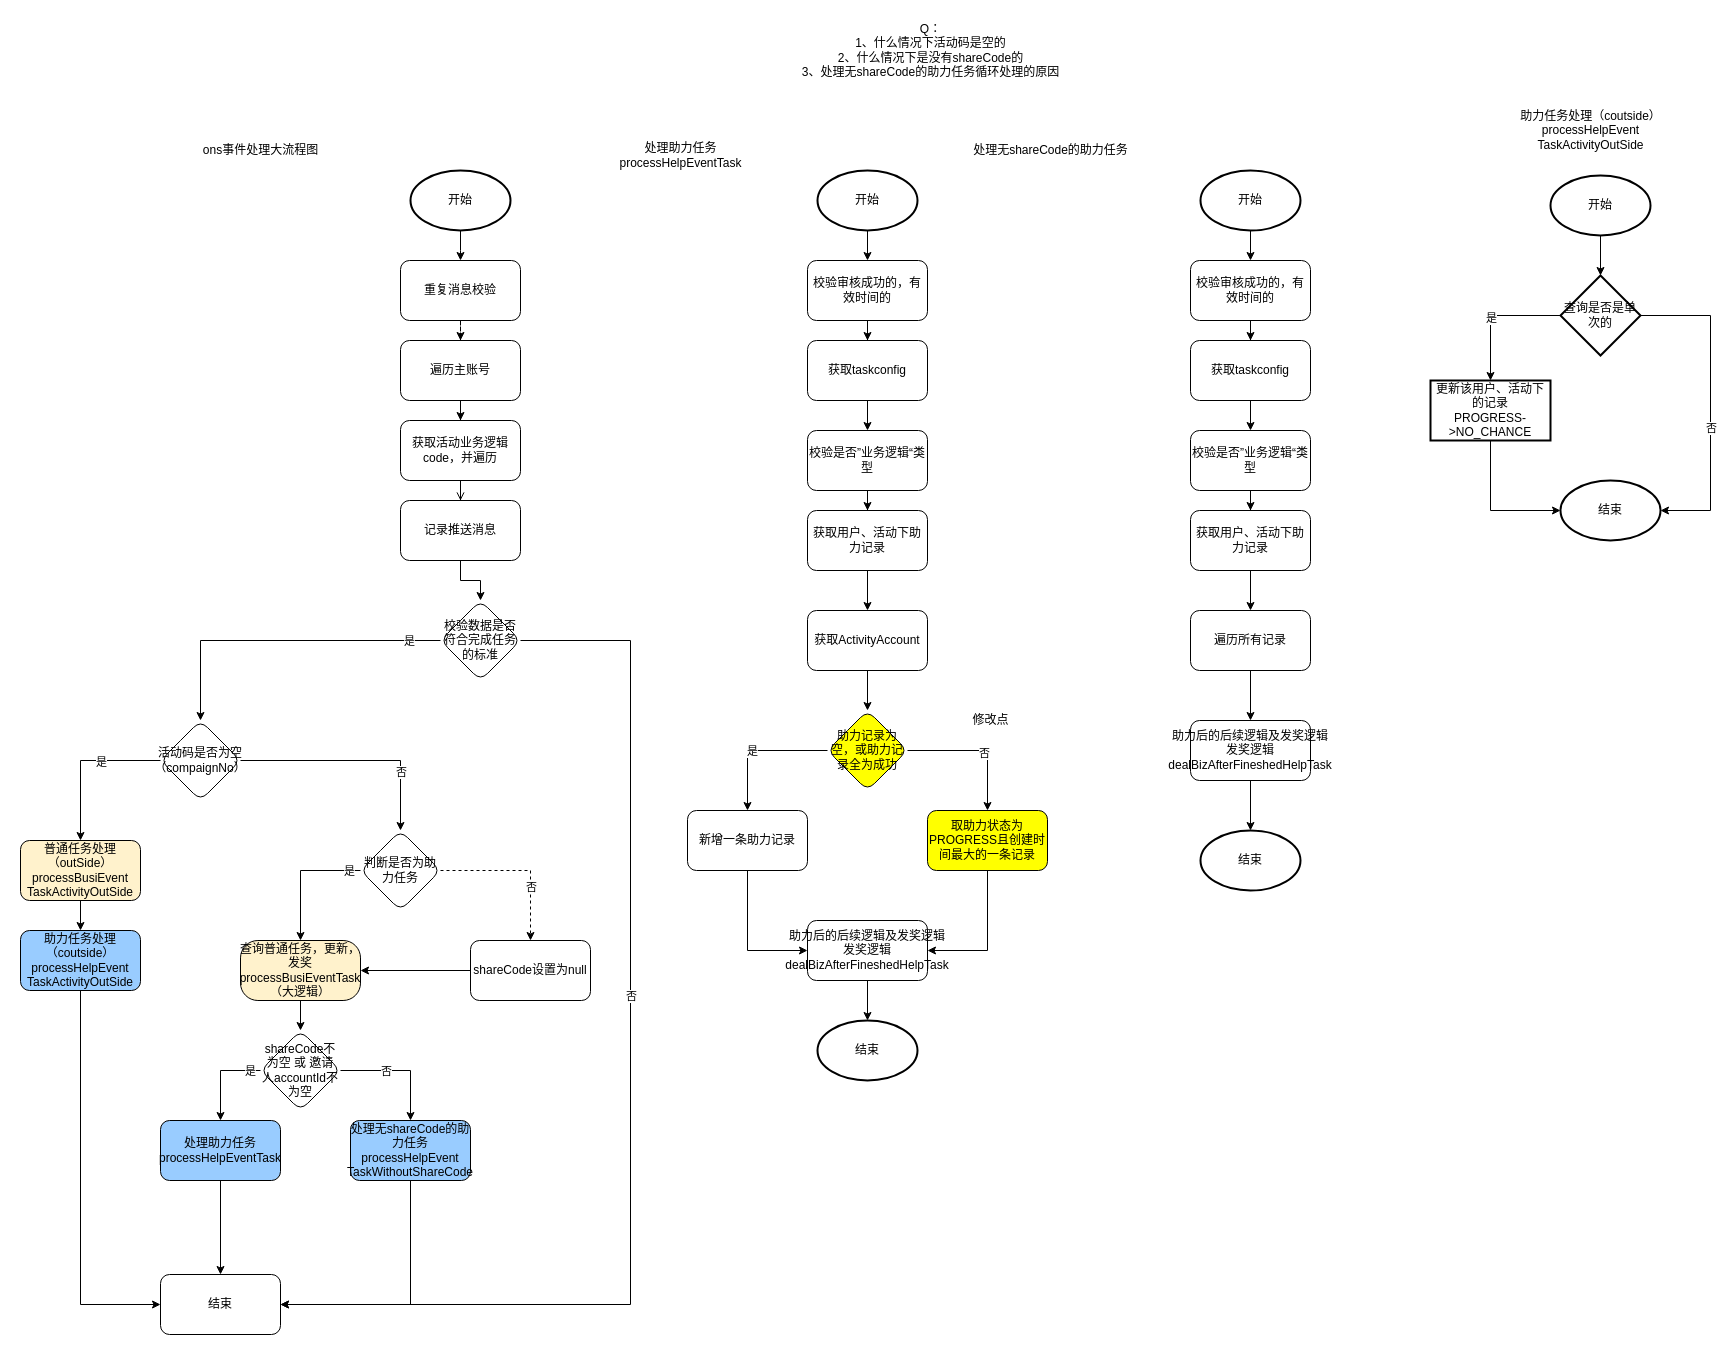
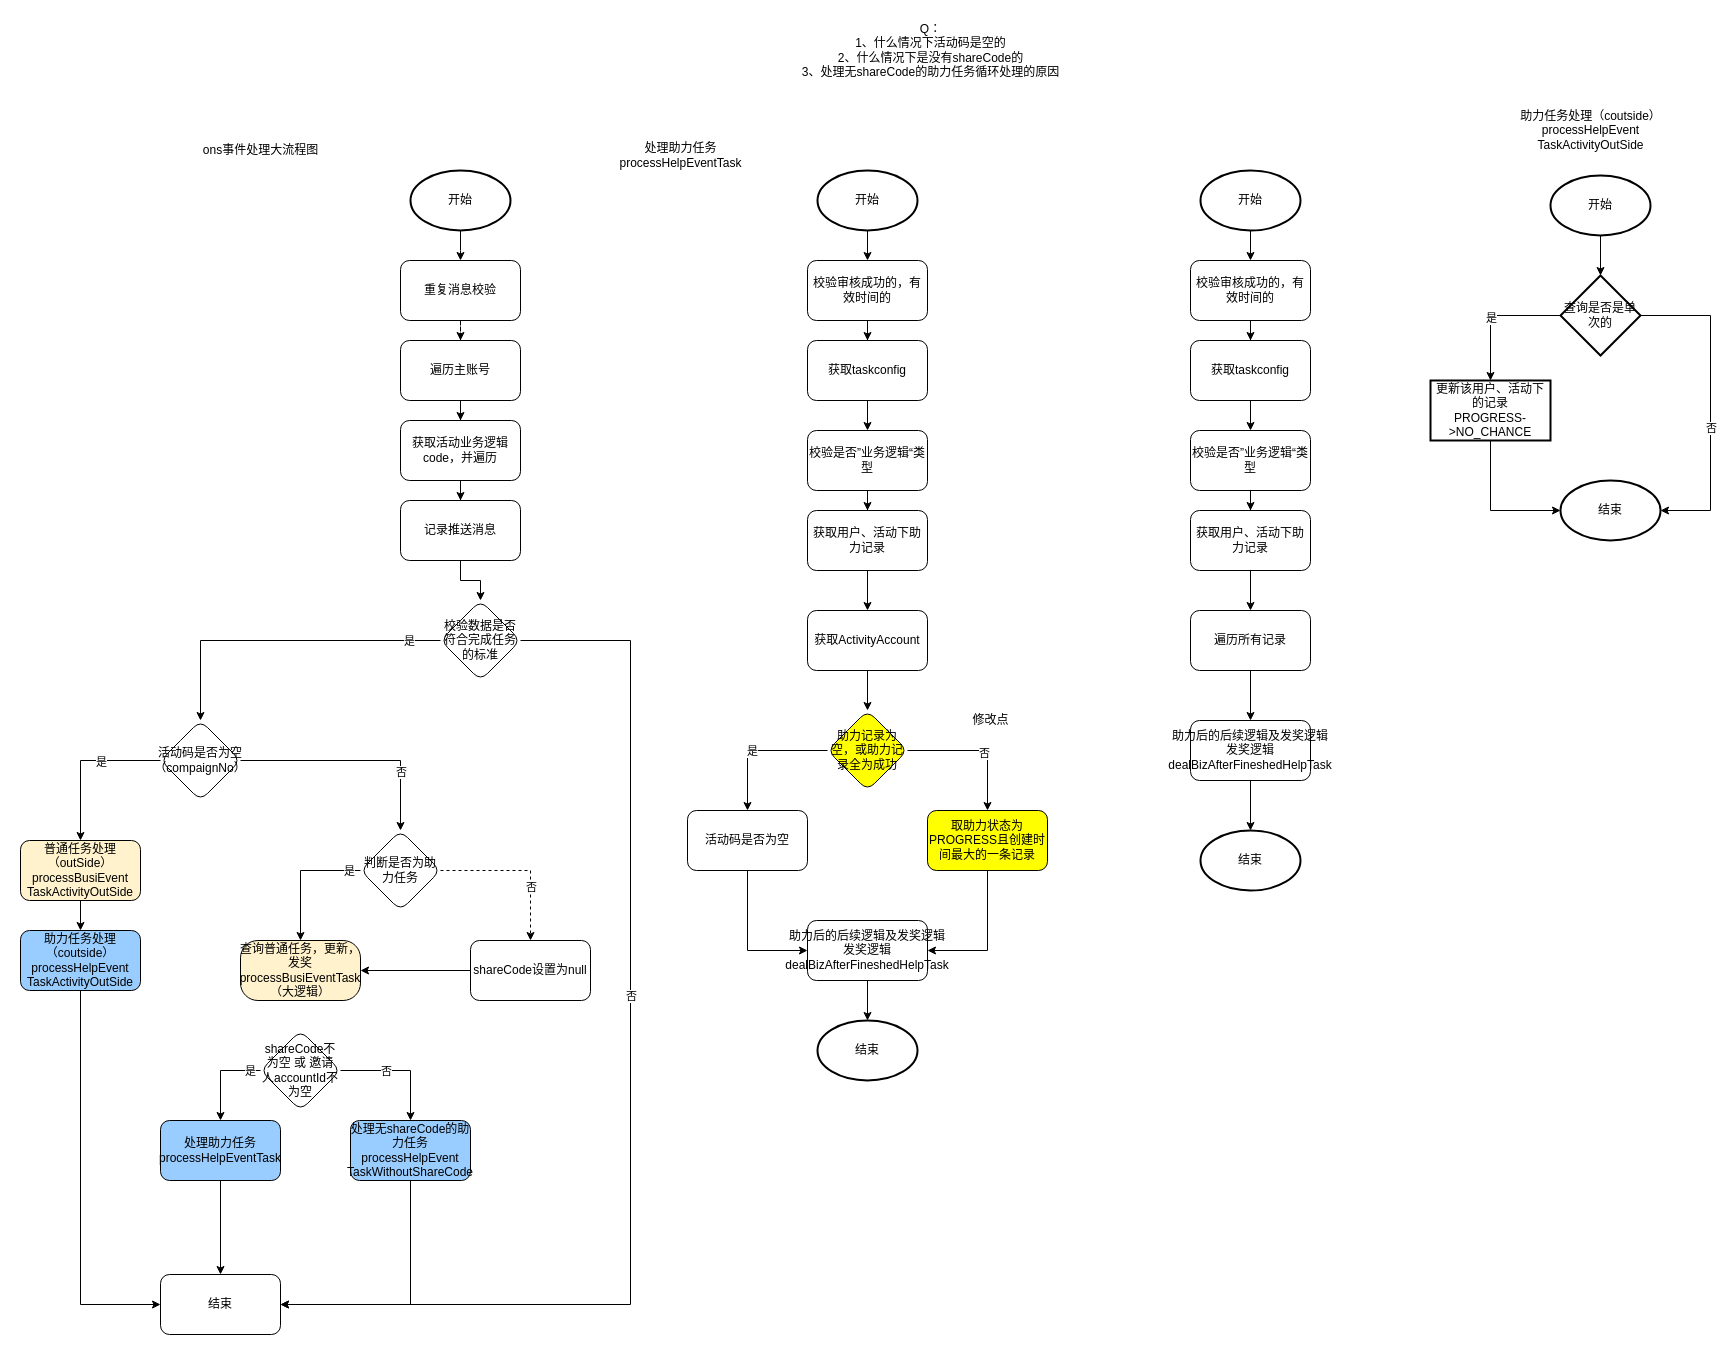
(1051, 151) -> none
(461, 494) -> (461, 492)
(748, 841) -> (748, 841)
(301, 1020) -> none
